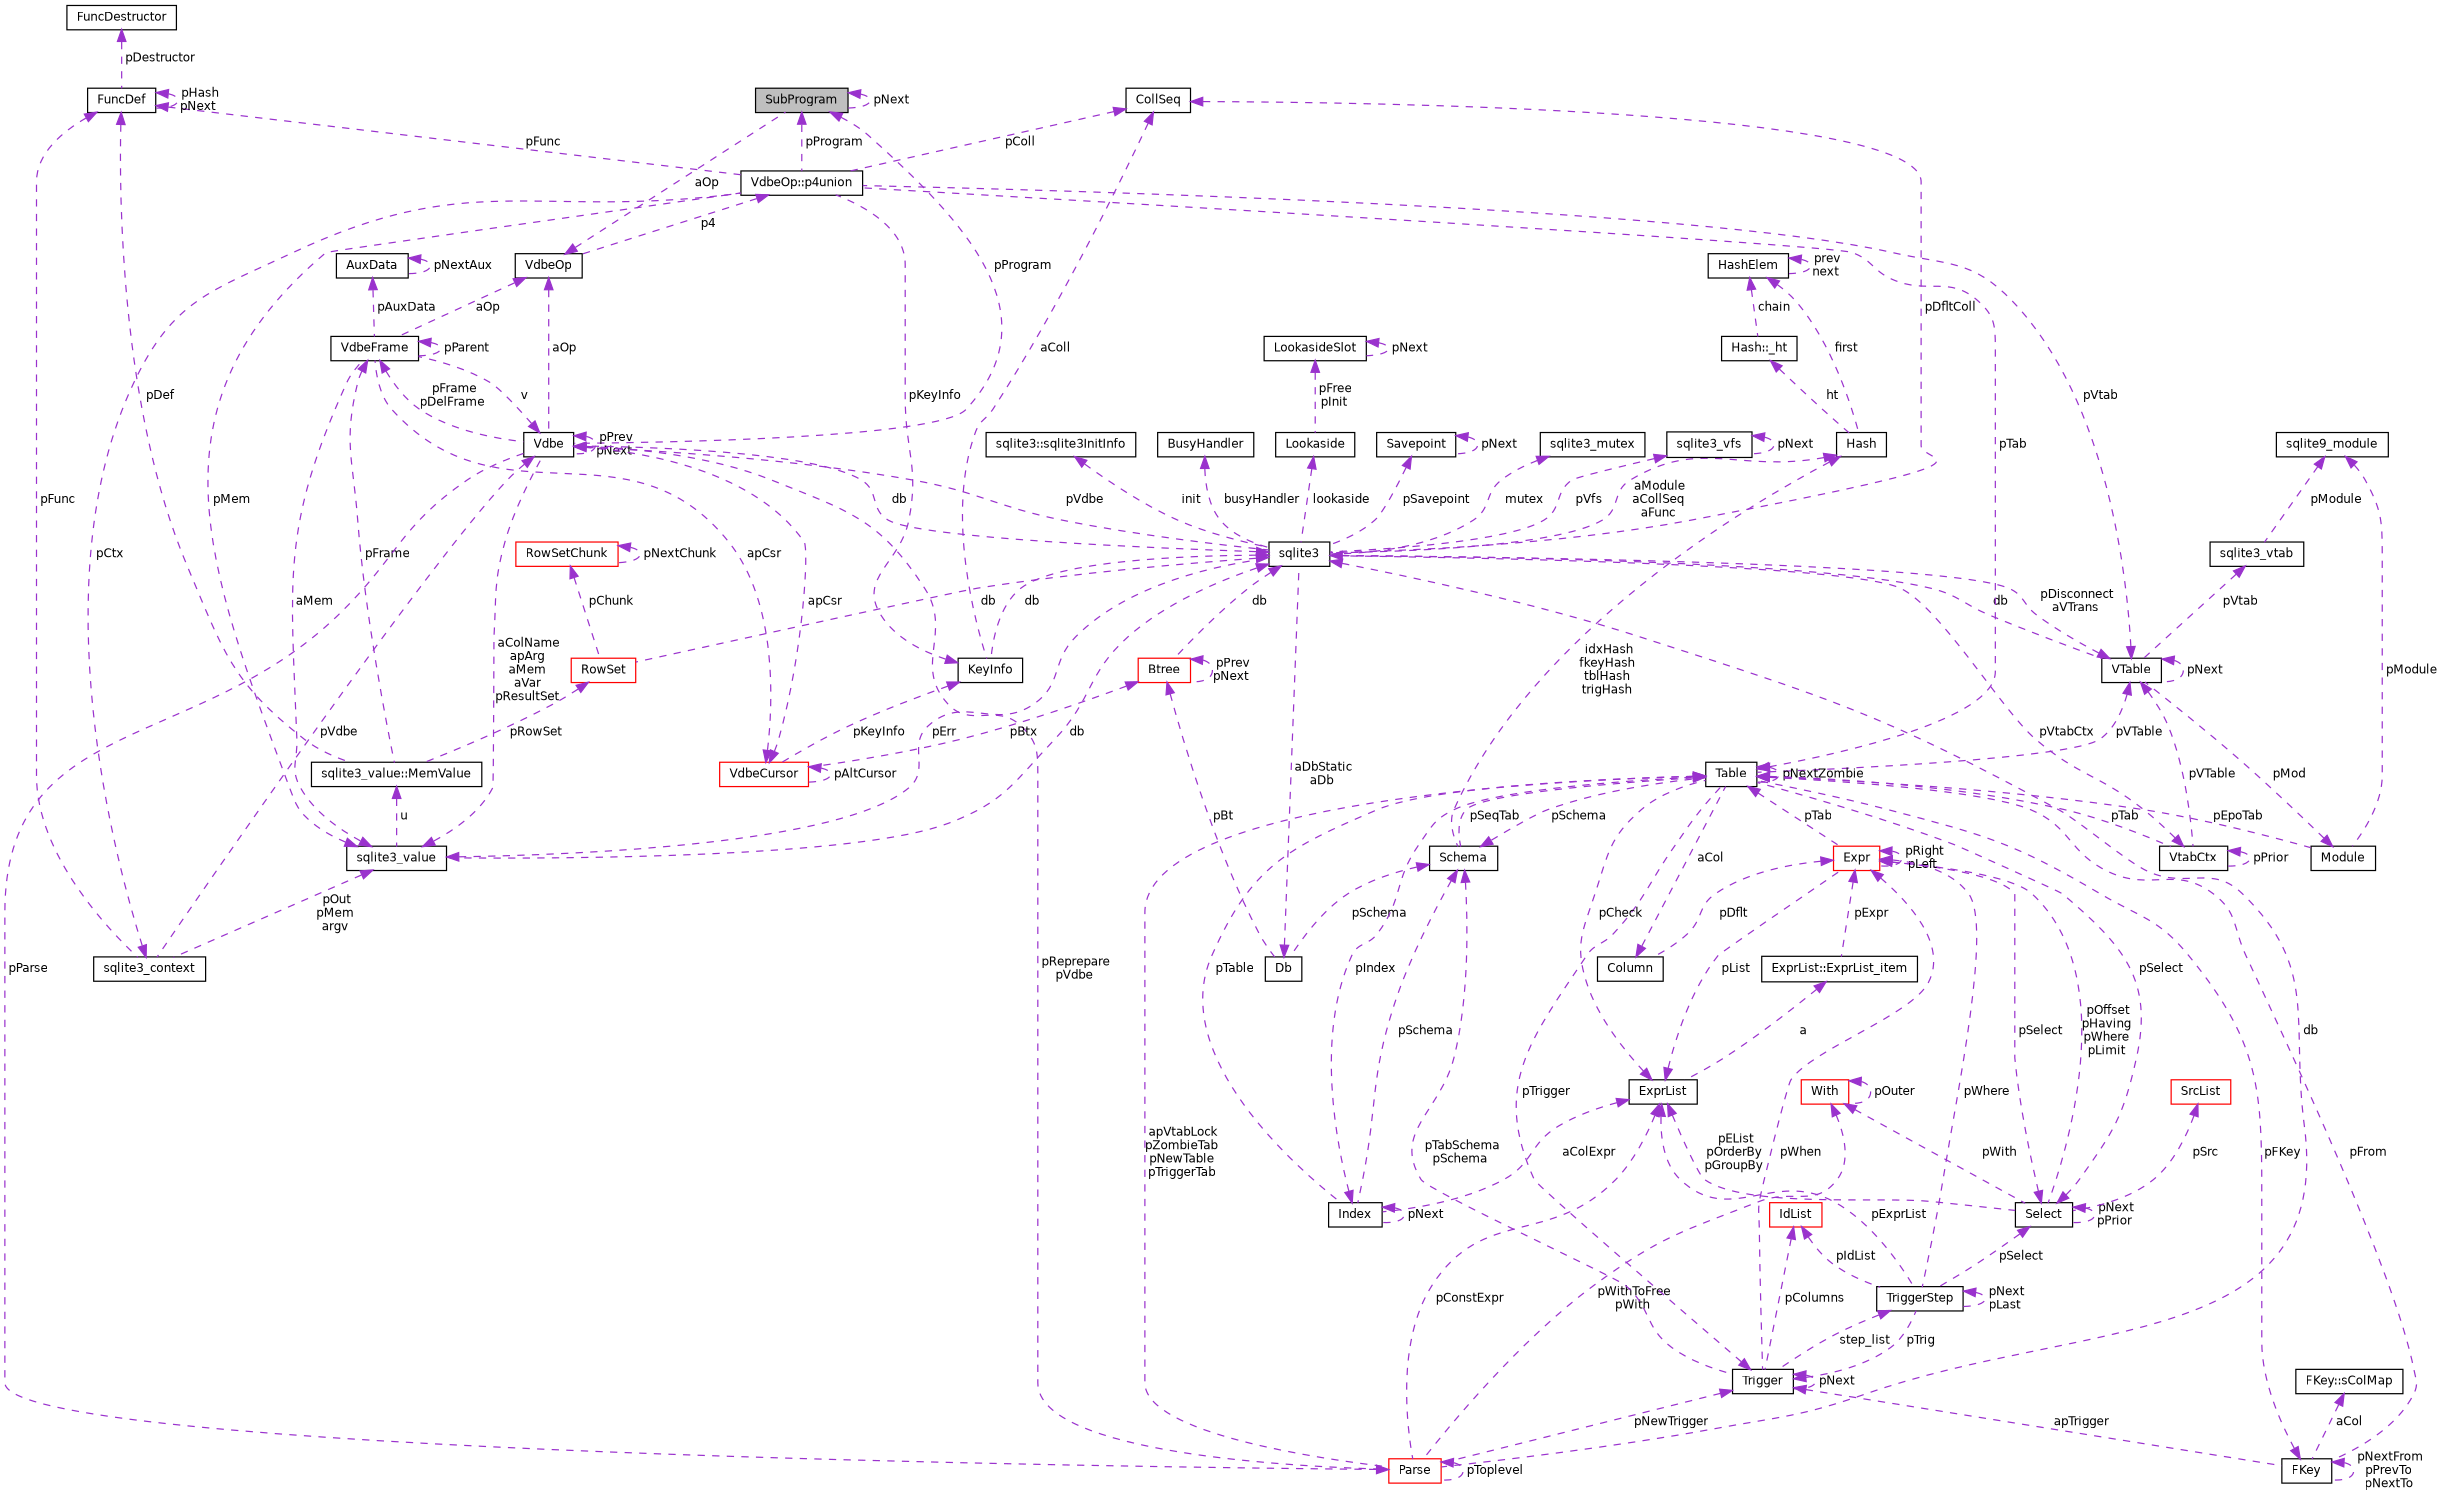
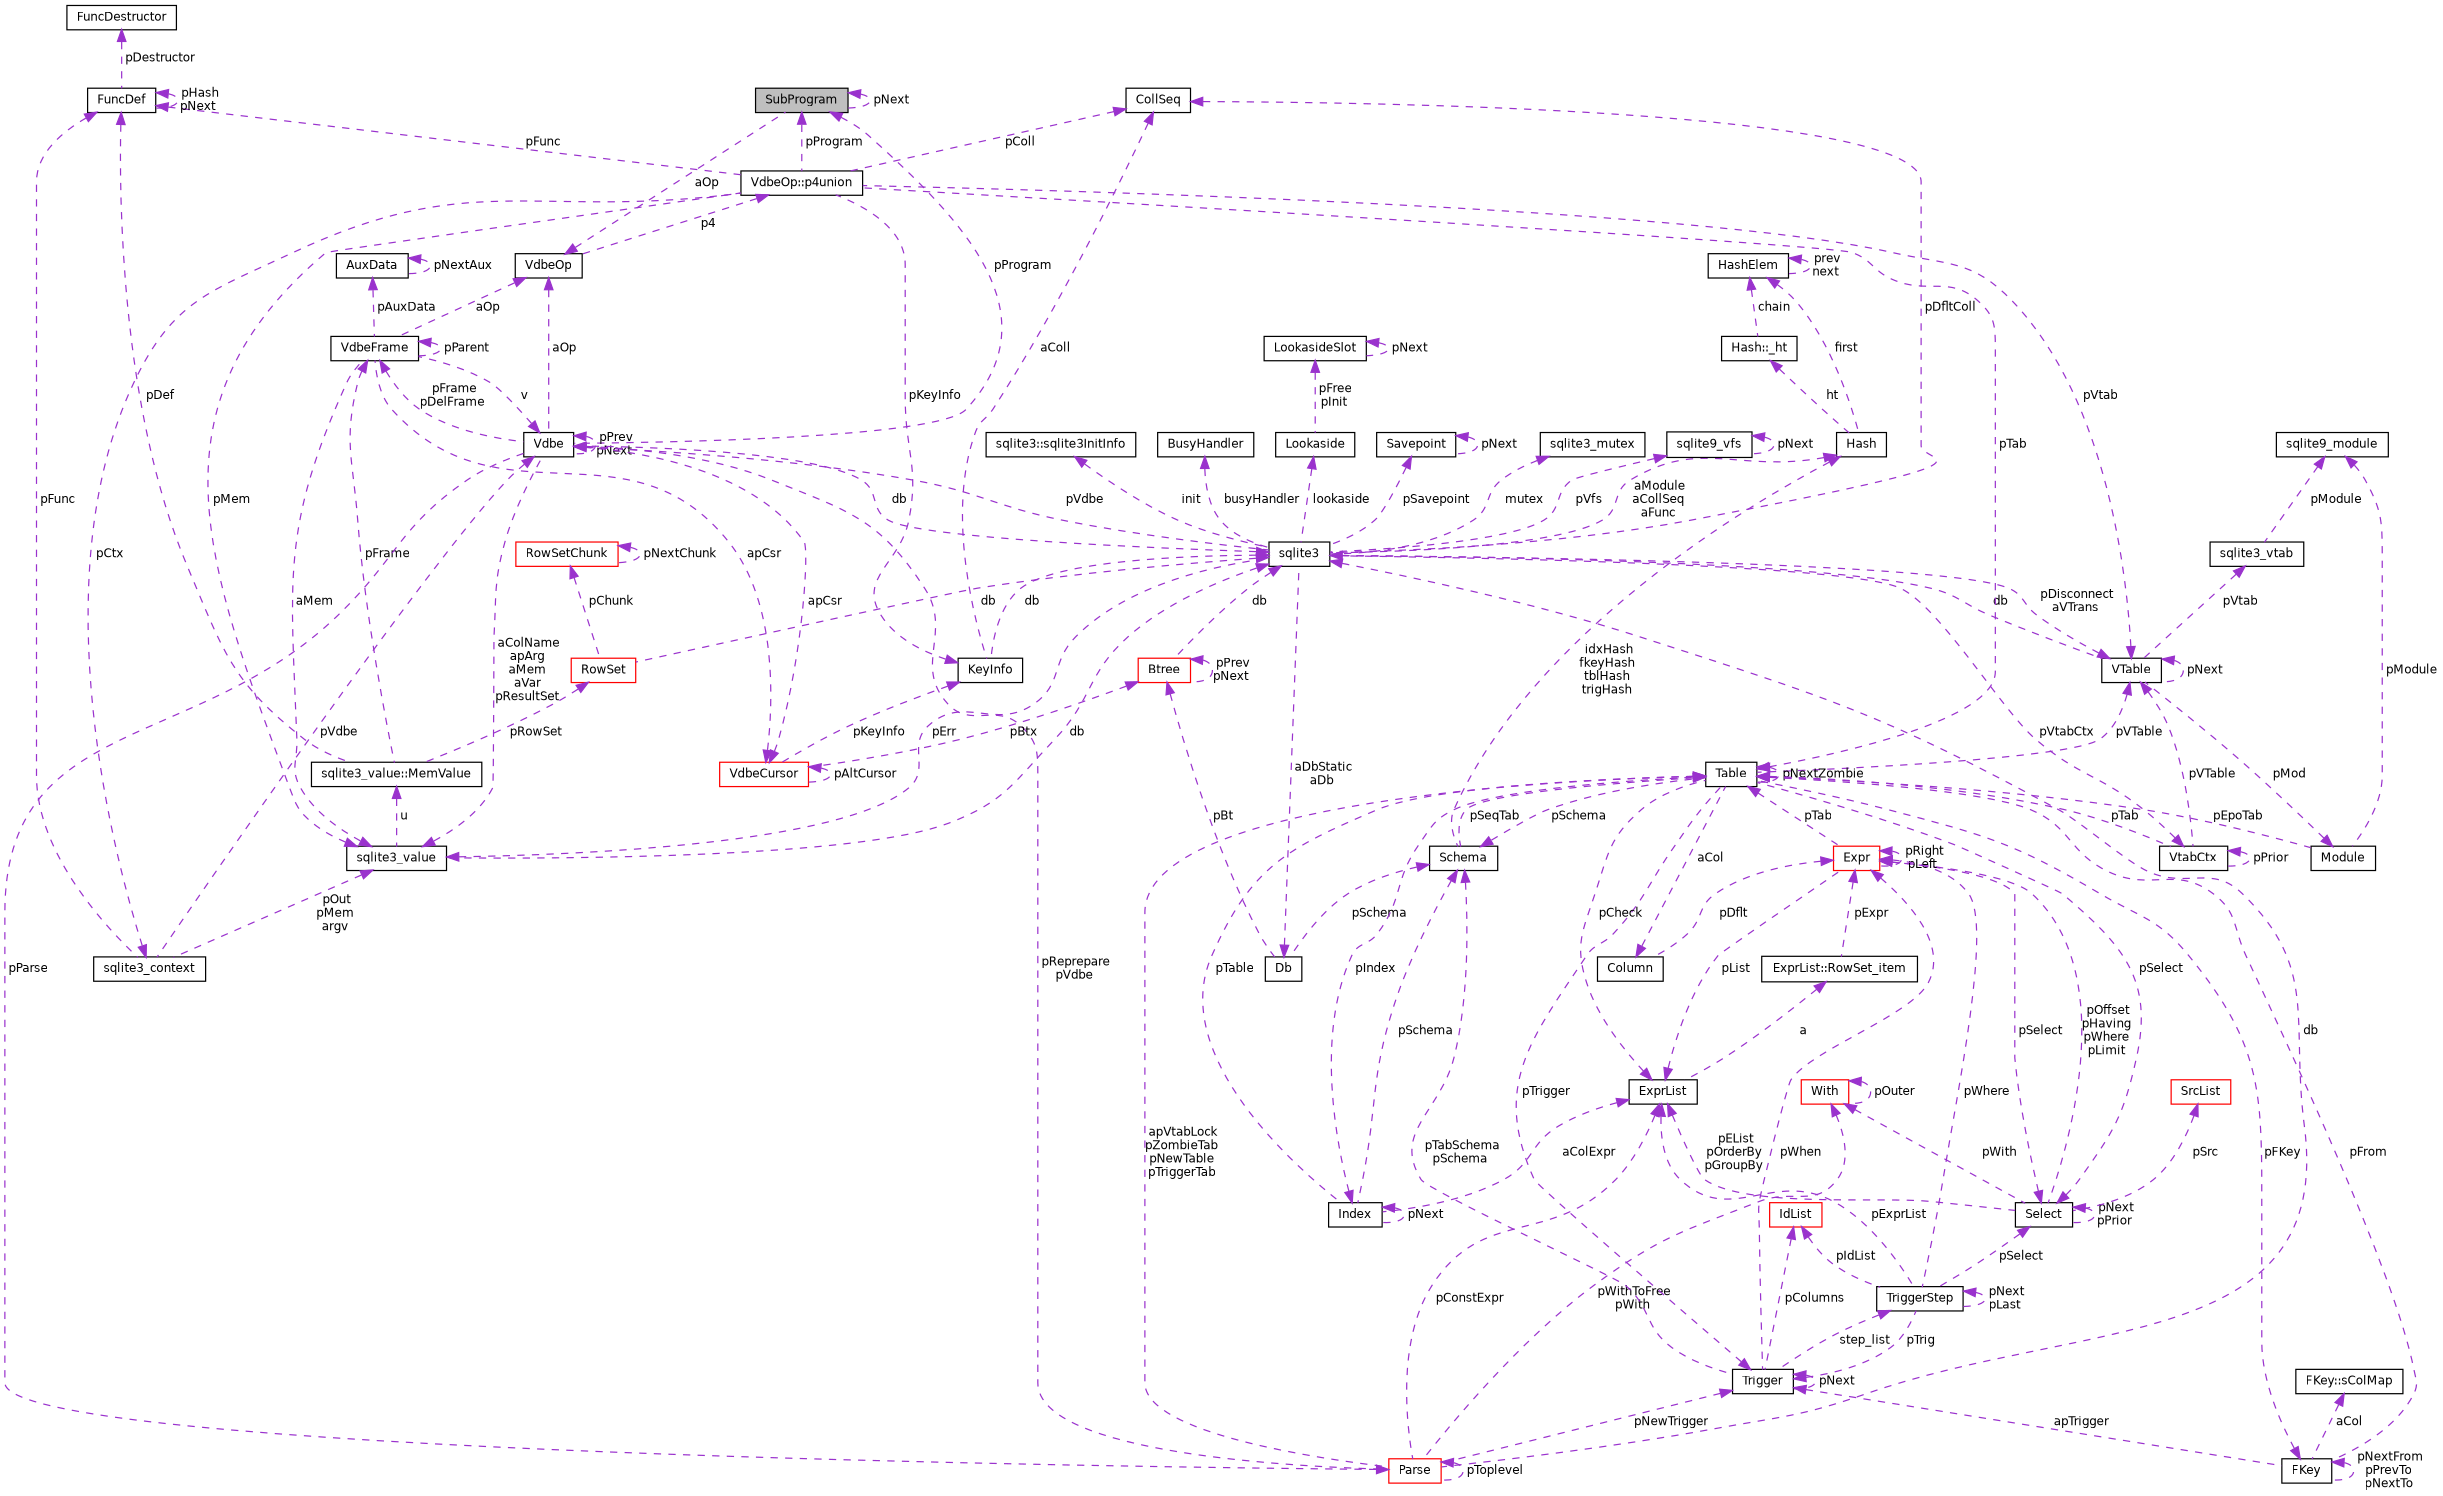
(1709, 445) -> (1709, 445)
(1840, 969) -> (1840, 969)
